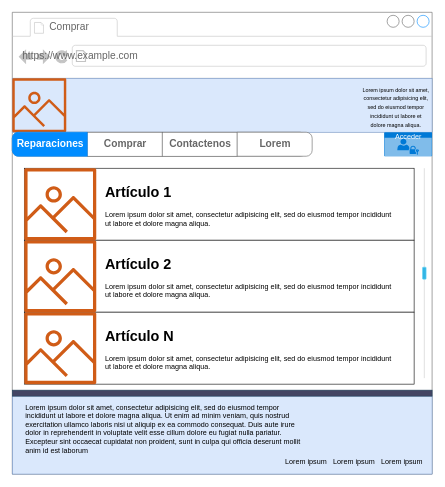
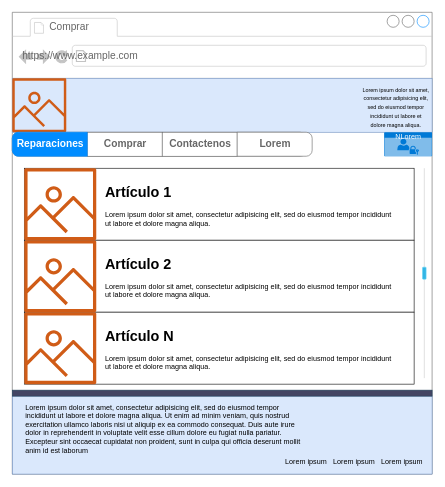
(409, 137) -> (409, 137)
